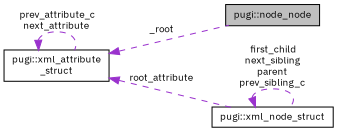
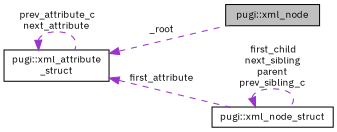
(273, 15) -> (273, 15)
(161, 78) -> (161, 78)
